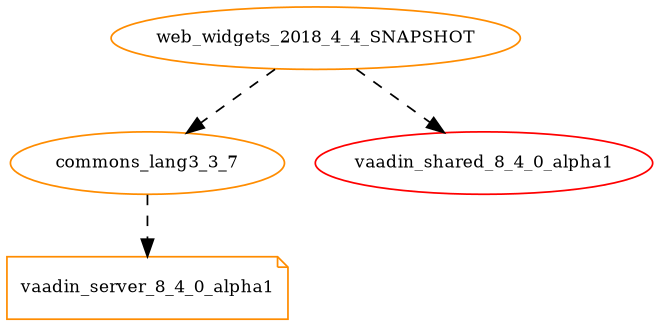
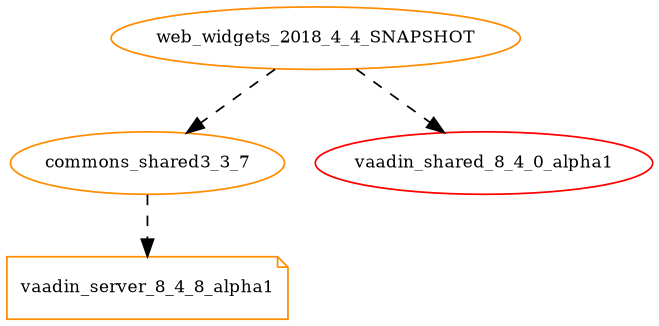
(147, 163) -> (147, 163)
(147, 288) -> (147, 288)
